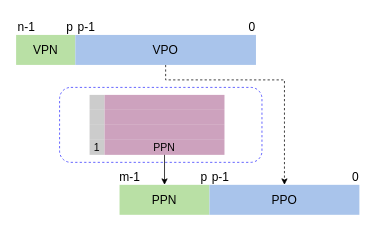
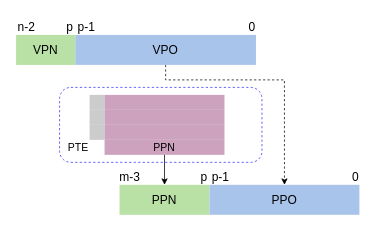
(27, 27) -> (27, 27)
none -> (78, 147)
(97, 147) -> none
(130, 177) -> (130, 177)
